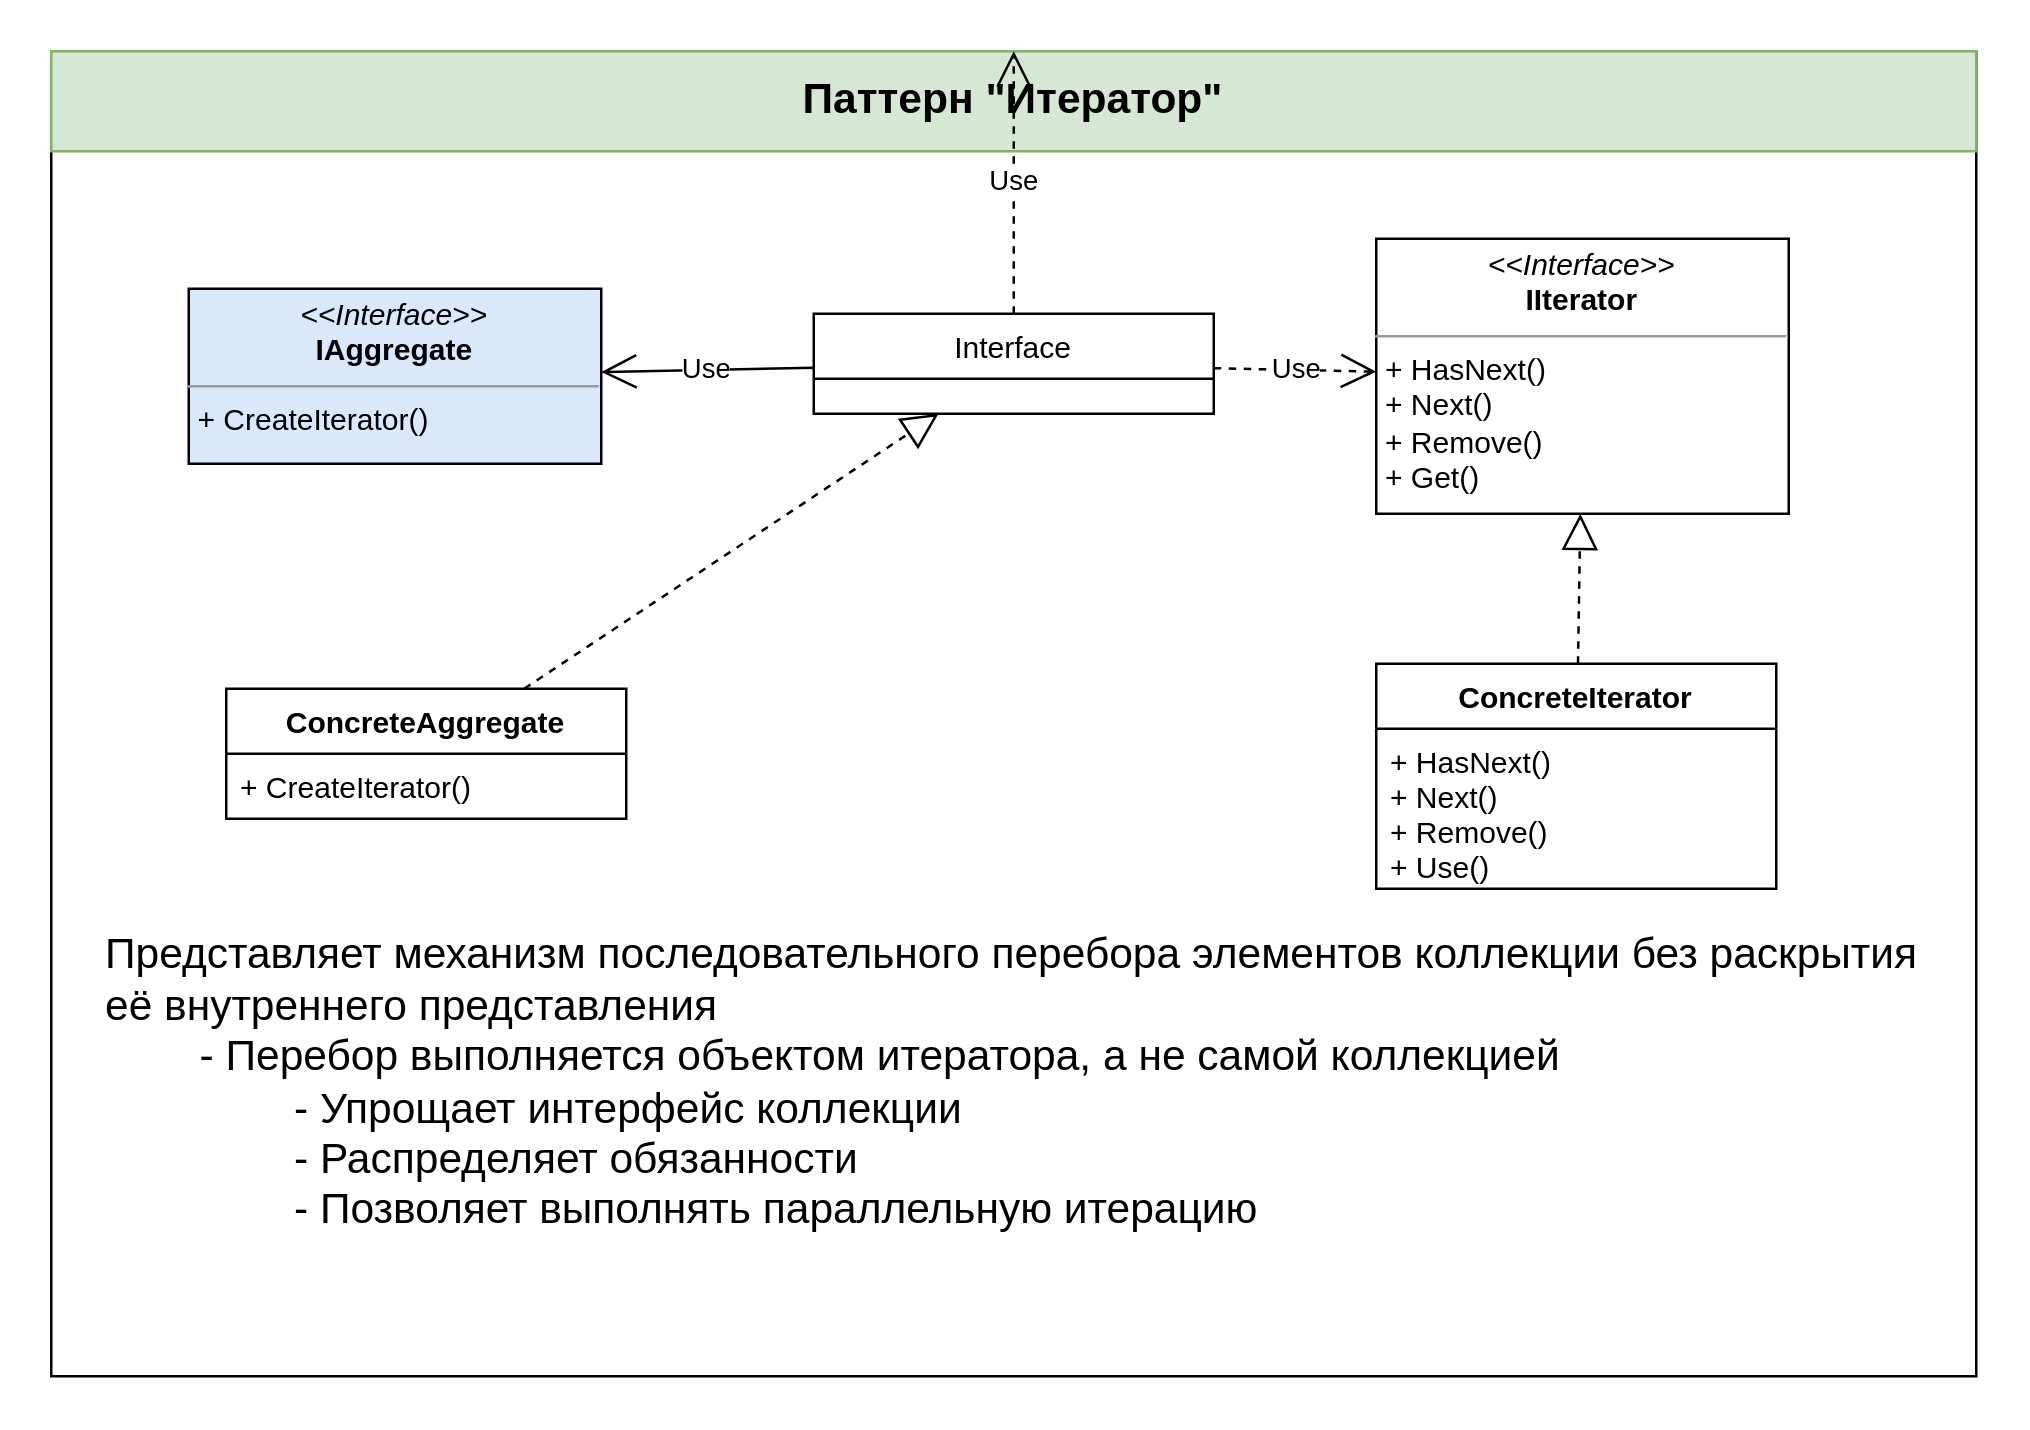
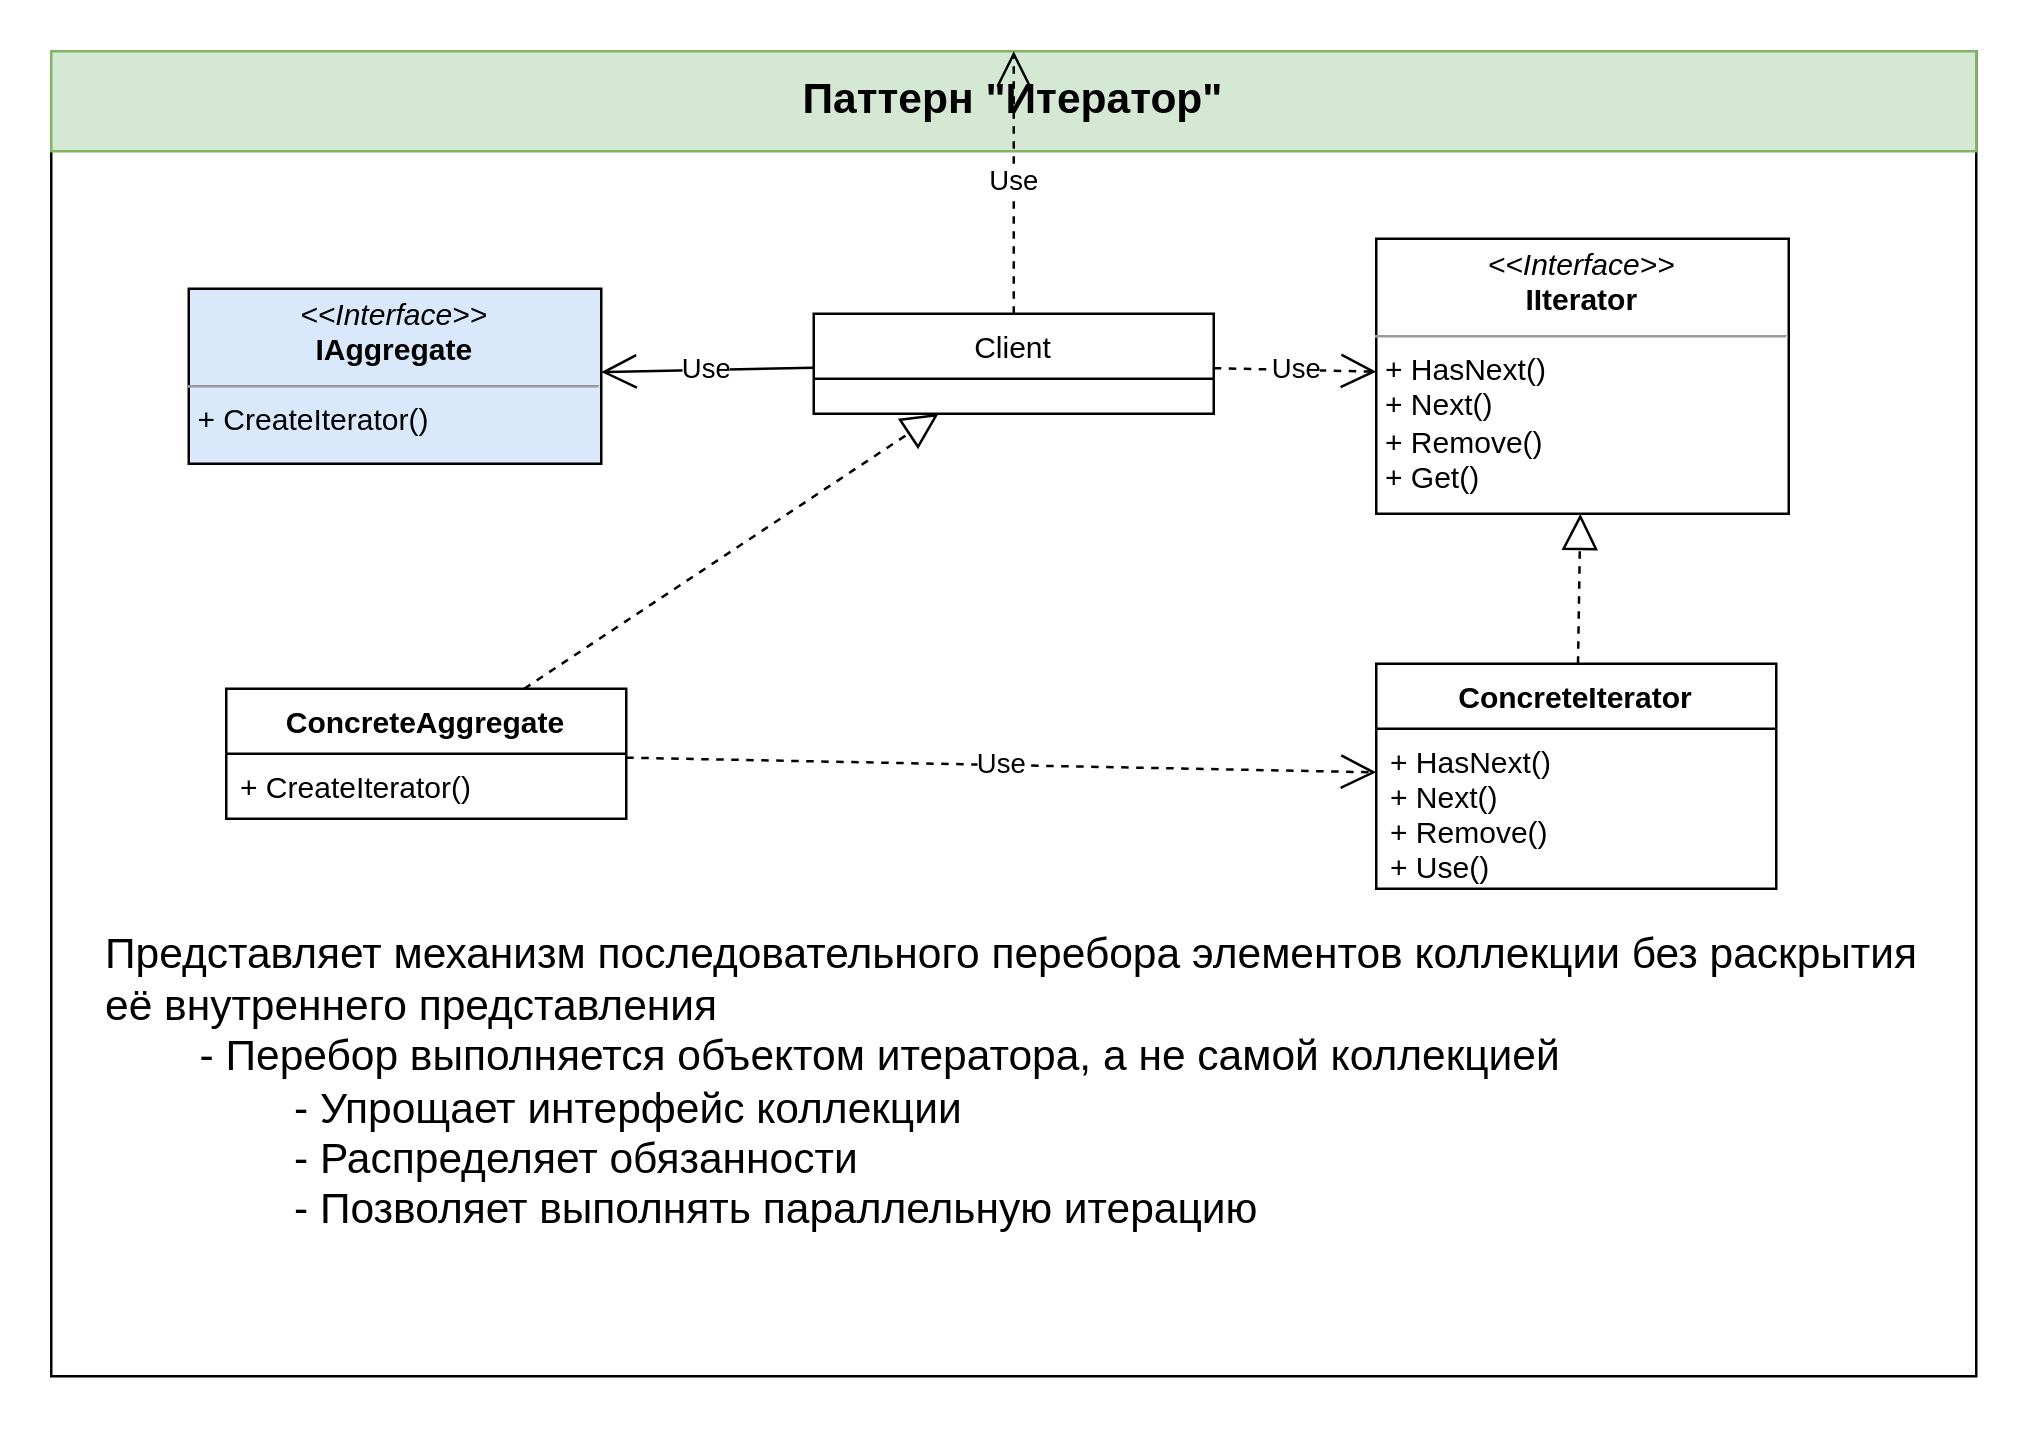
(1013, 348) -> (1013, 348)
none -> (1000, 765)
